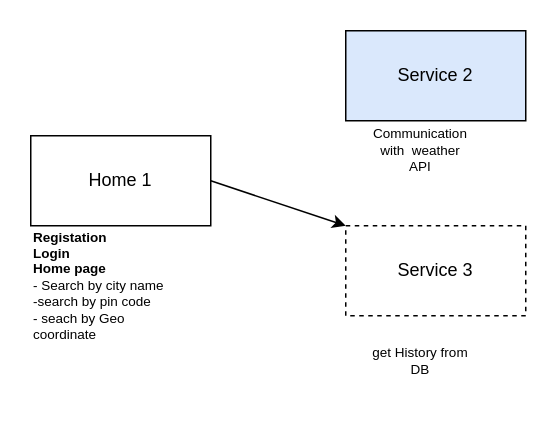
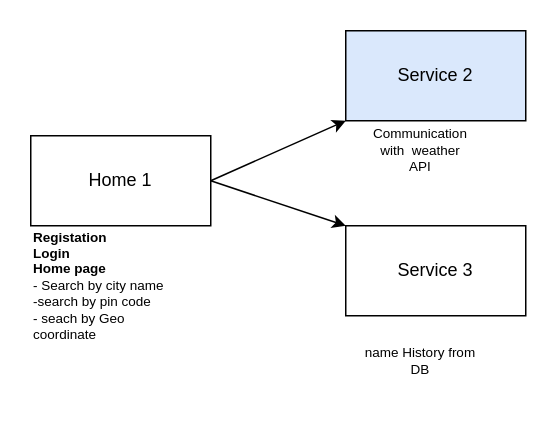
none -> (276, 152)
(436, 271) -> (436, 271)
(421, 361) -> (421, 361)
